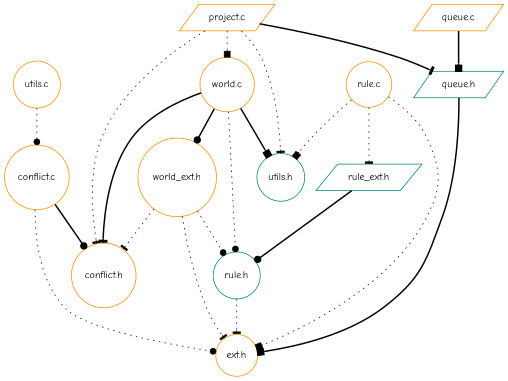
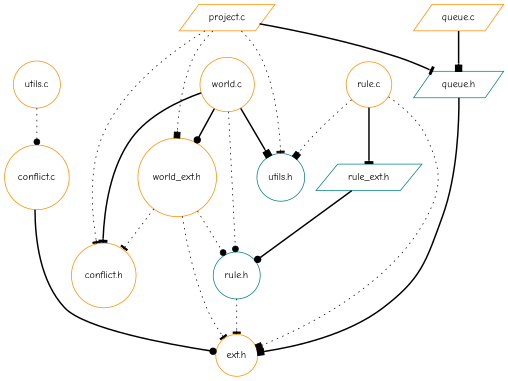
(227, 40) -> (186, 77)
(369, 134) -> (369, 134)
(69, 224) -> none
(85, 320) -> (85, 320)
